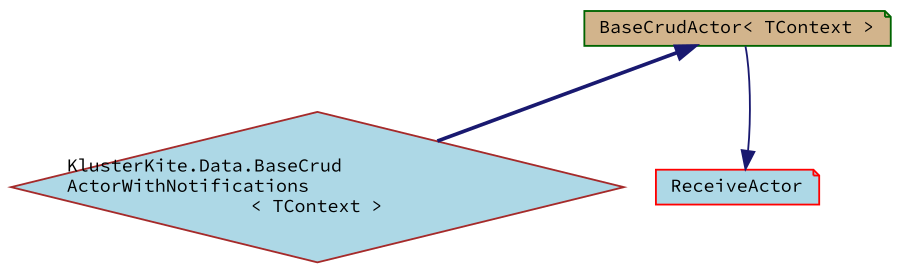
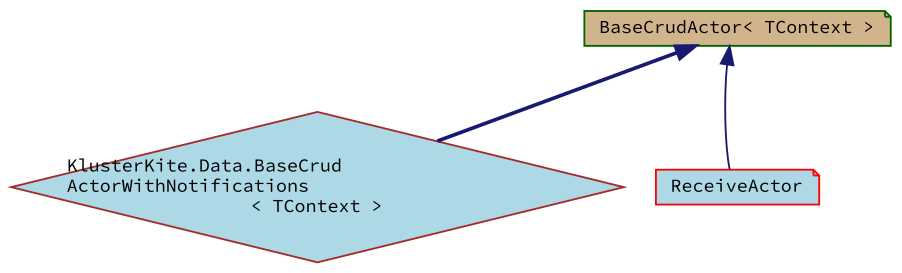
(750, 98) -> (725, 117)
